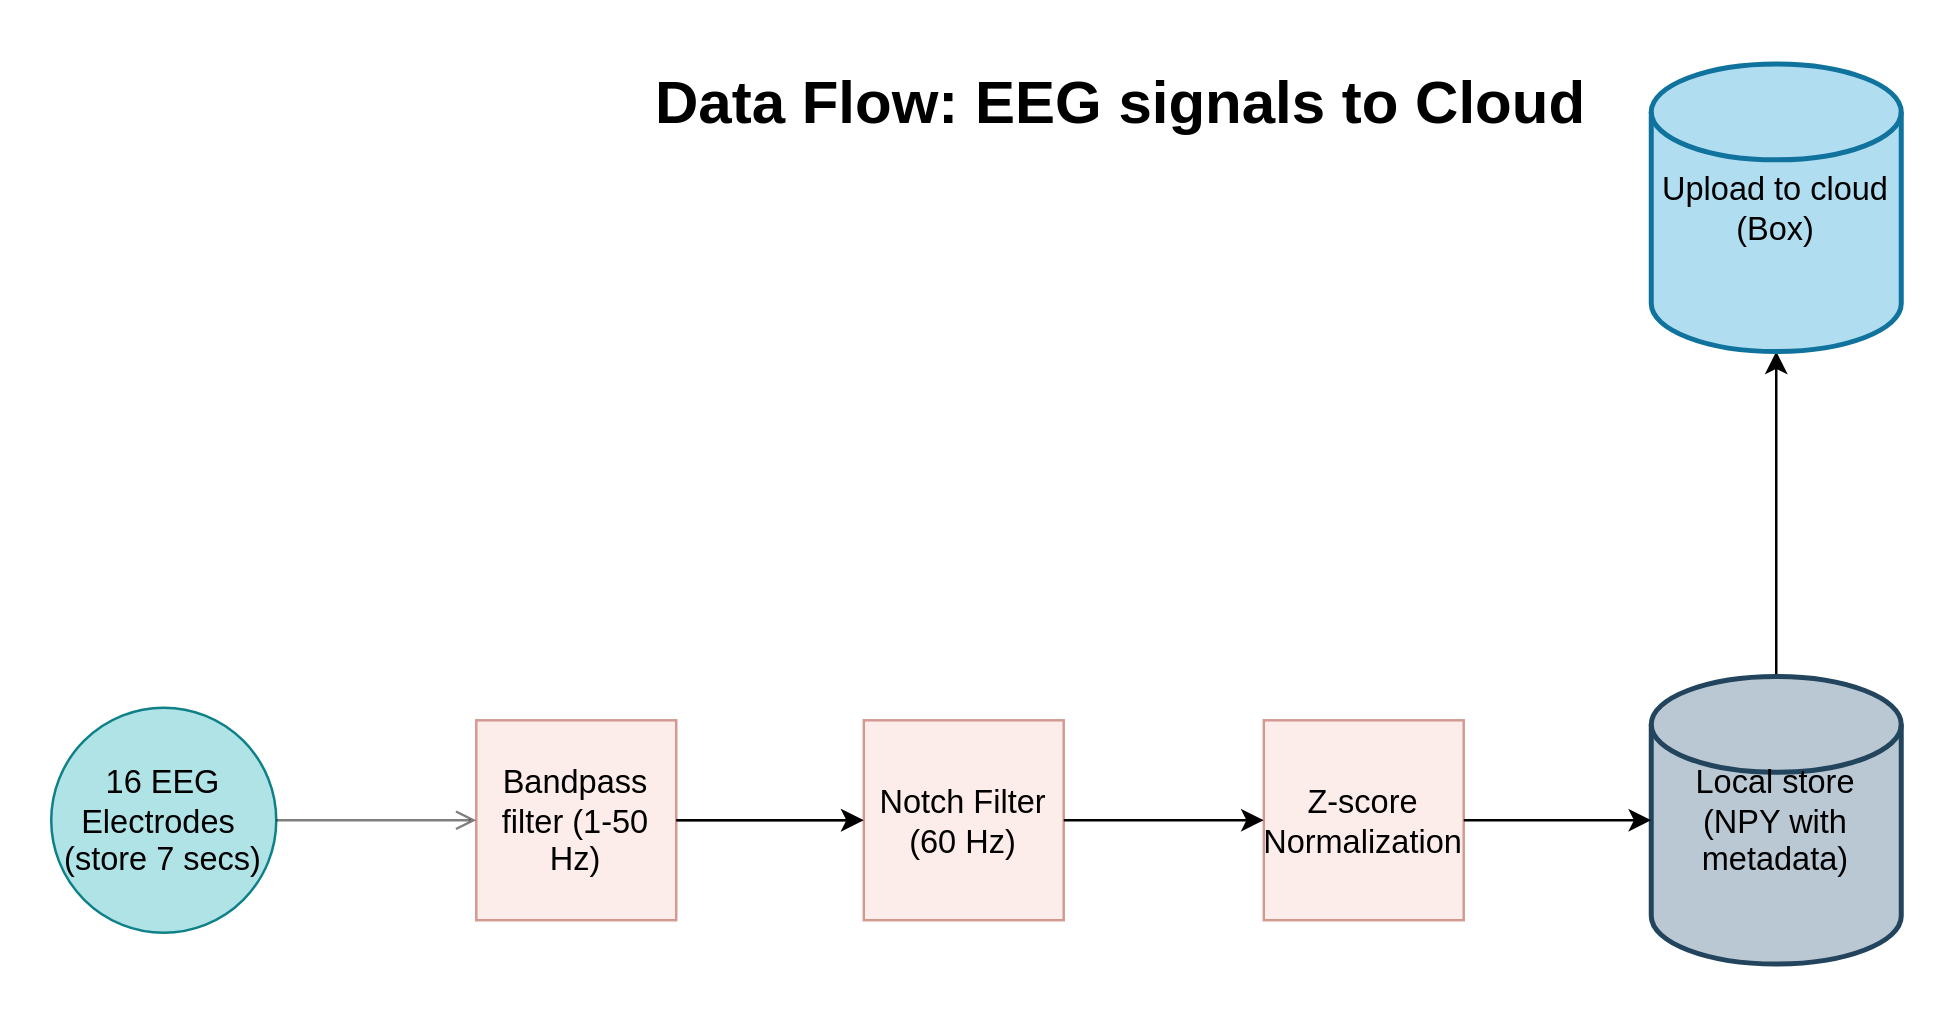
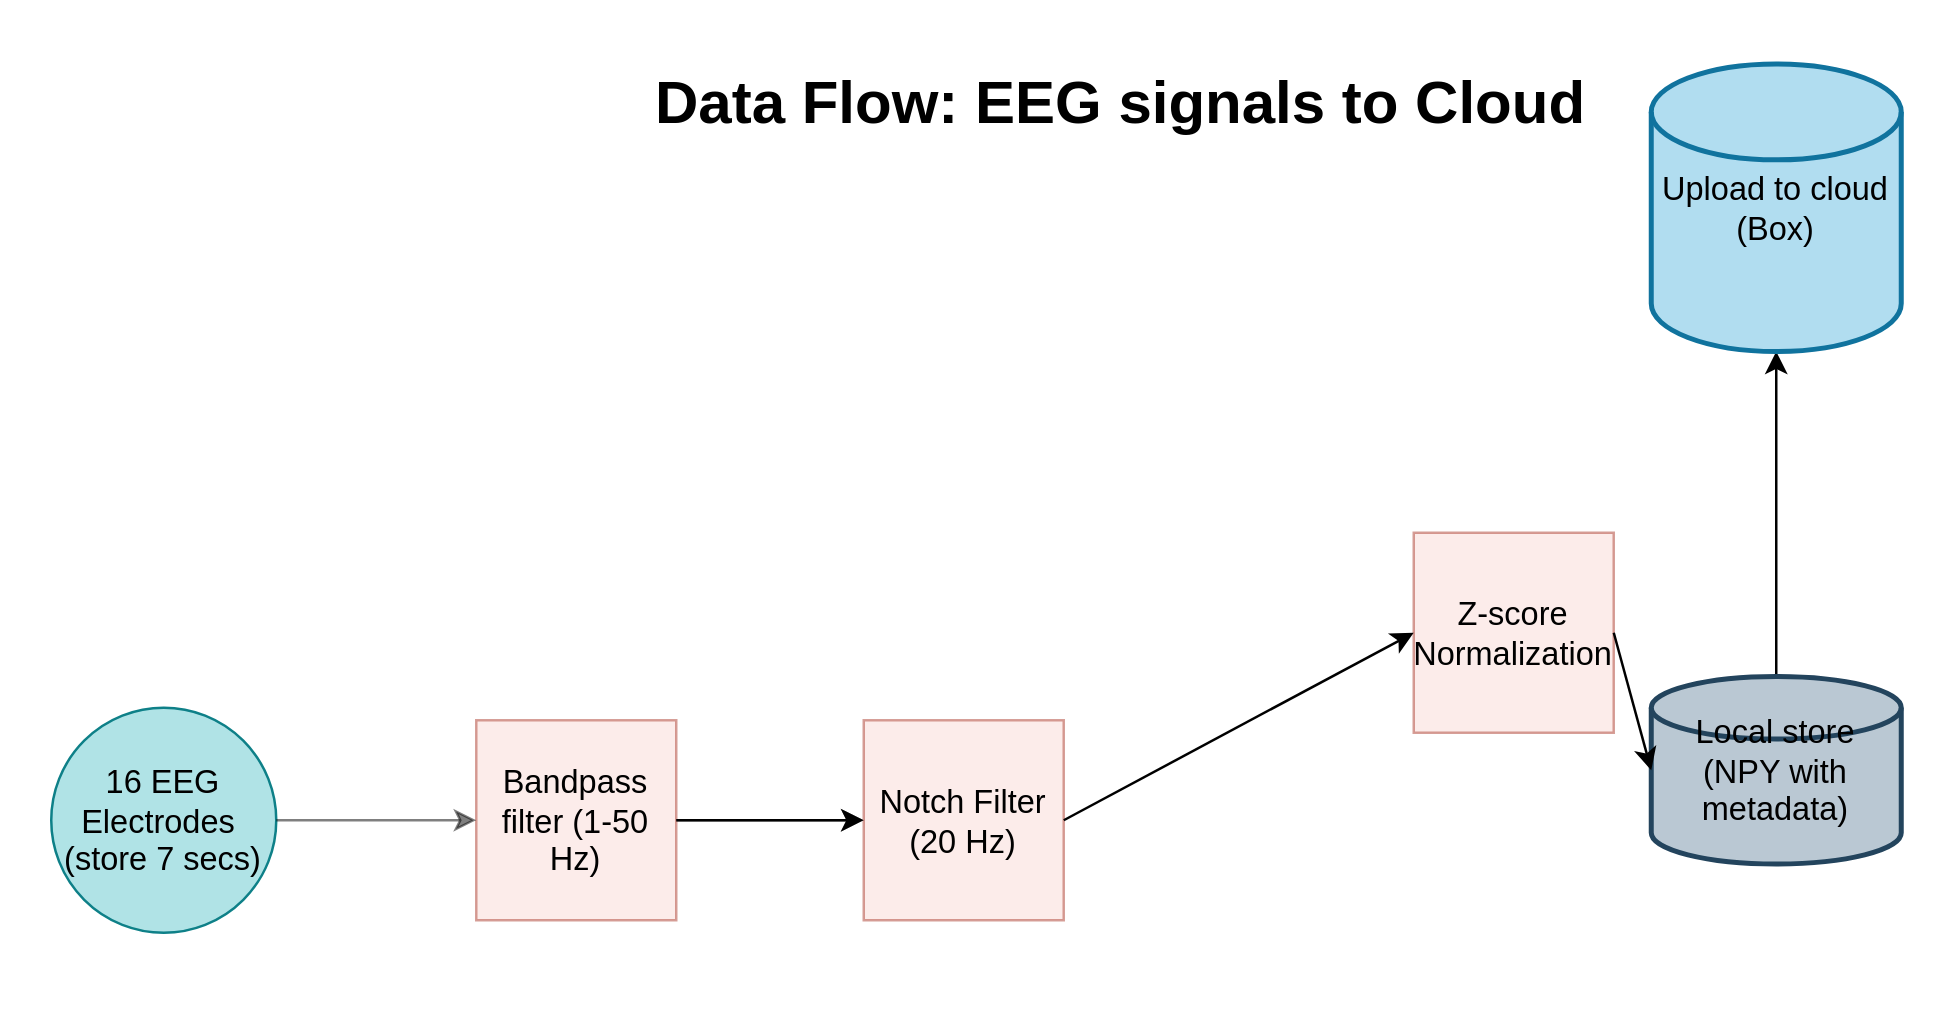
(462, 820) -> (458, 820)
(1364, 820) -> (1514, 633)
(1776, 820) -> (1776, 770)
(964, 821) -> (964, 821)
